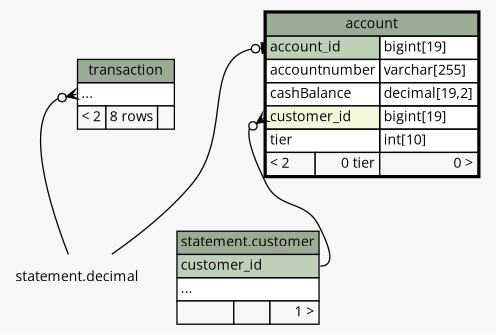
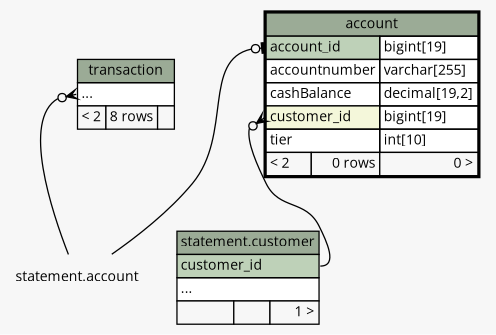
(358, 163) -> (354, 163)
(78, 278) -> (78, 278)
